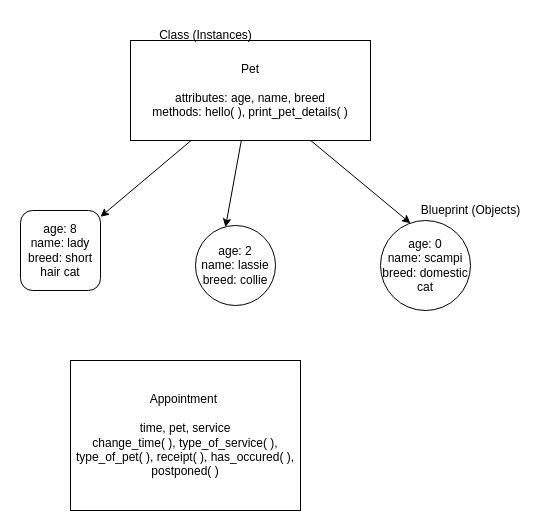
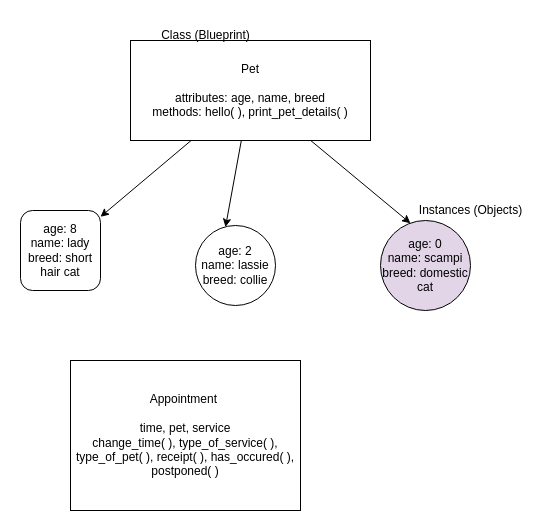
(206, 36) -> (206, 36)
(471, 211) -> (471, 211)
(426, 266) -> (426, 266)
